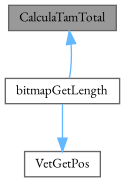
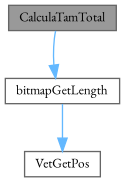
(71, 61) -> (54, 48)
